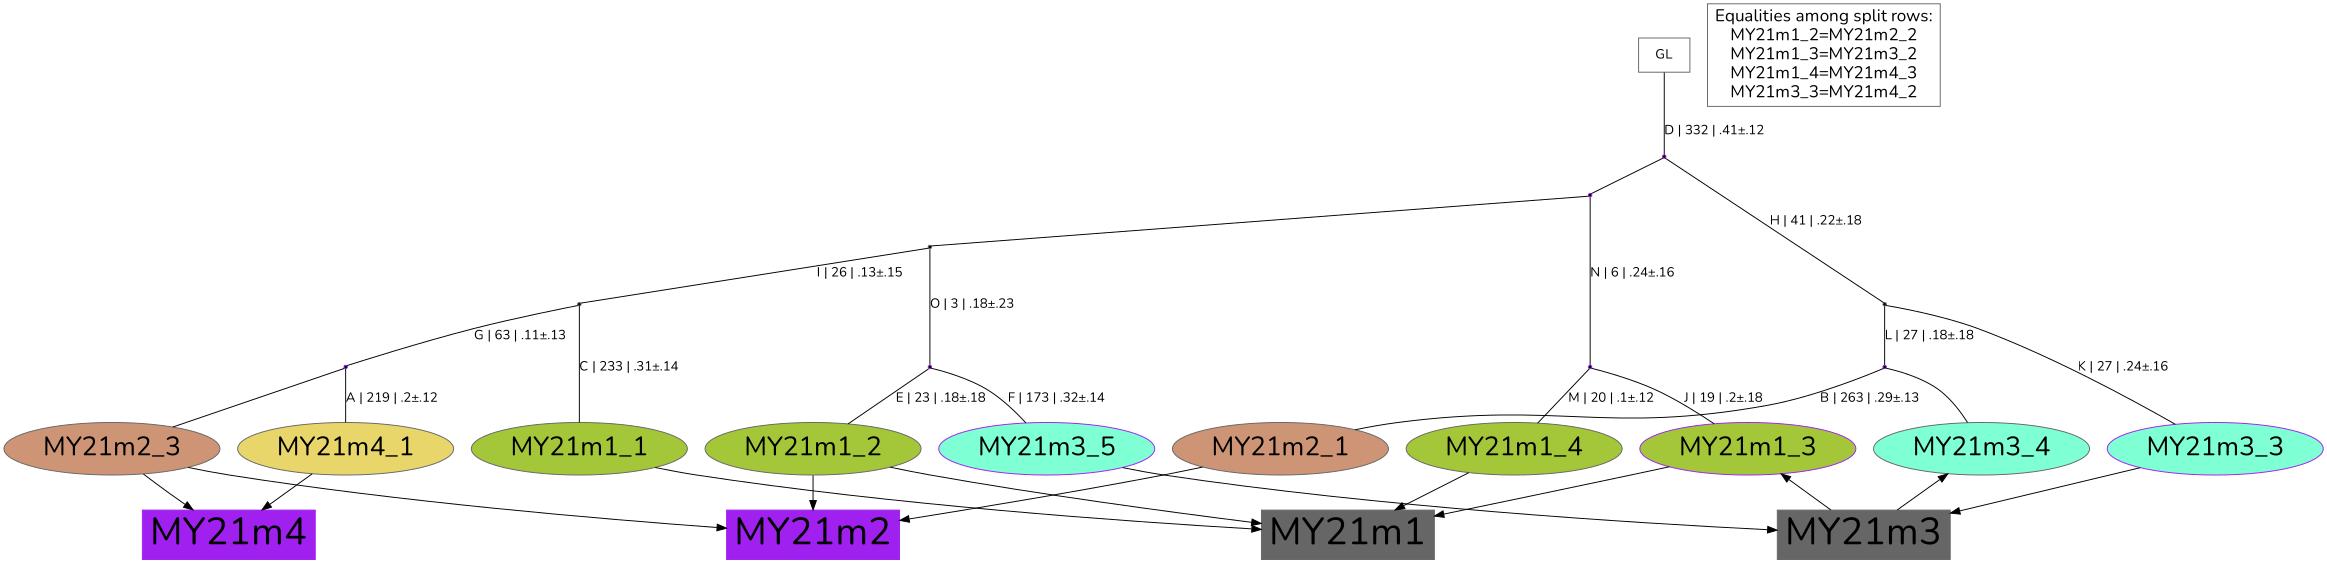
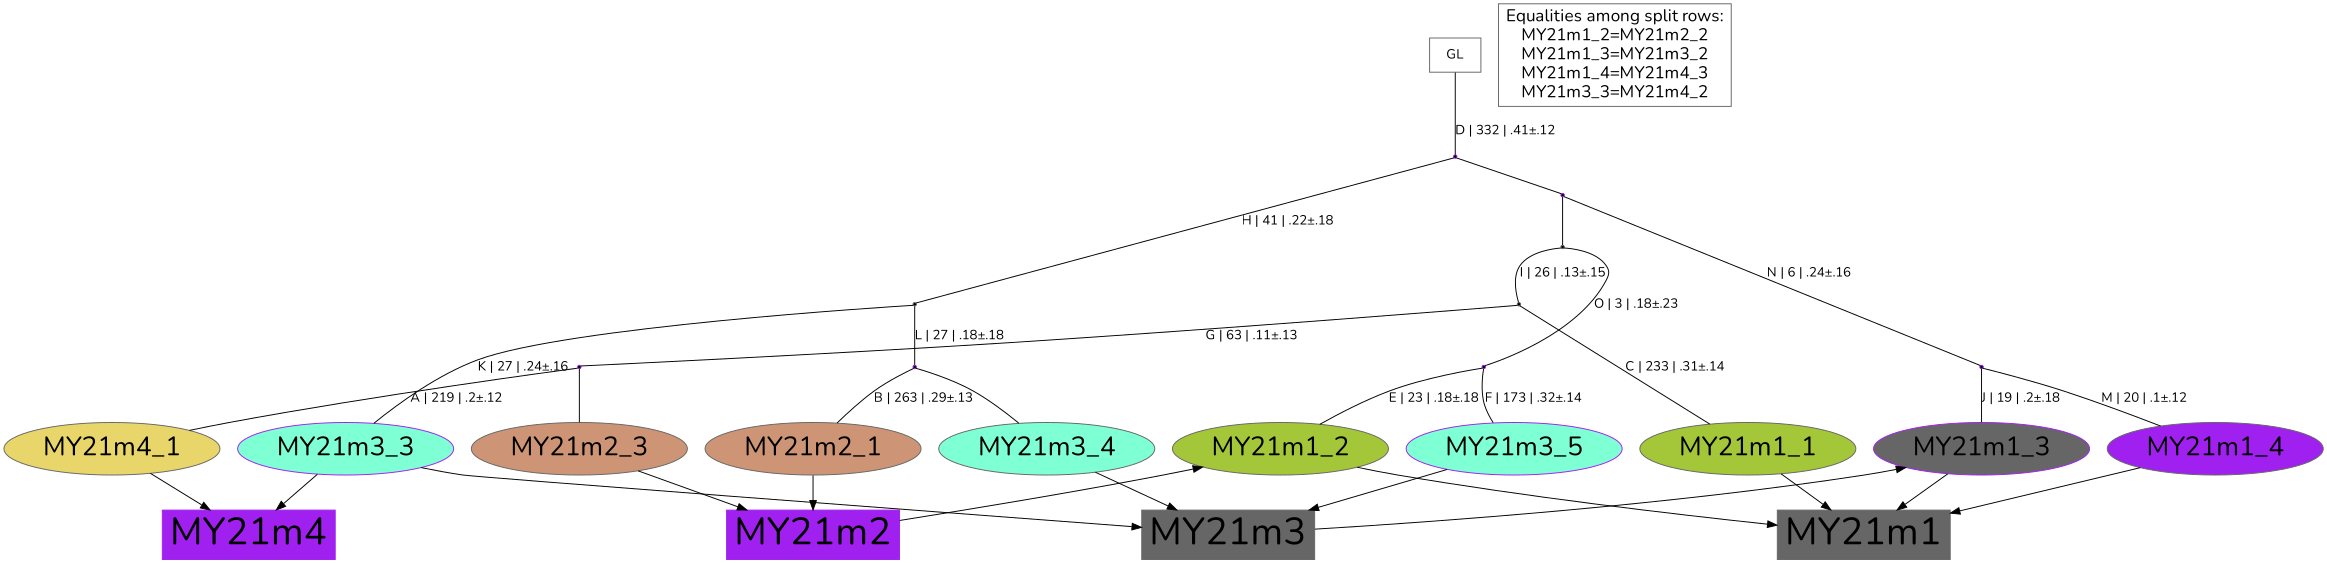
(1514, 449) -> (2215, 449)
(1748, 449) -> (1982, 449)
(813, 485) -> (1047, 496)
(164, 489) -> (301, 489)
(1918, 495) -> (1132, 489)
